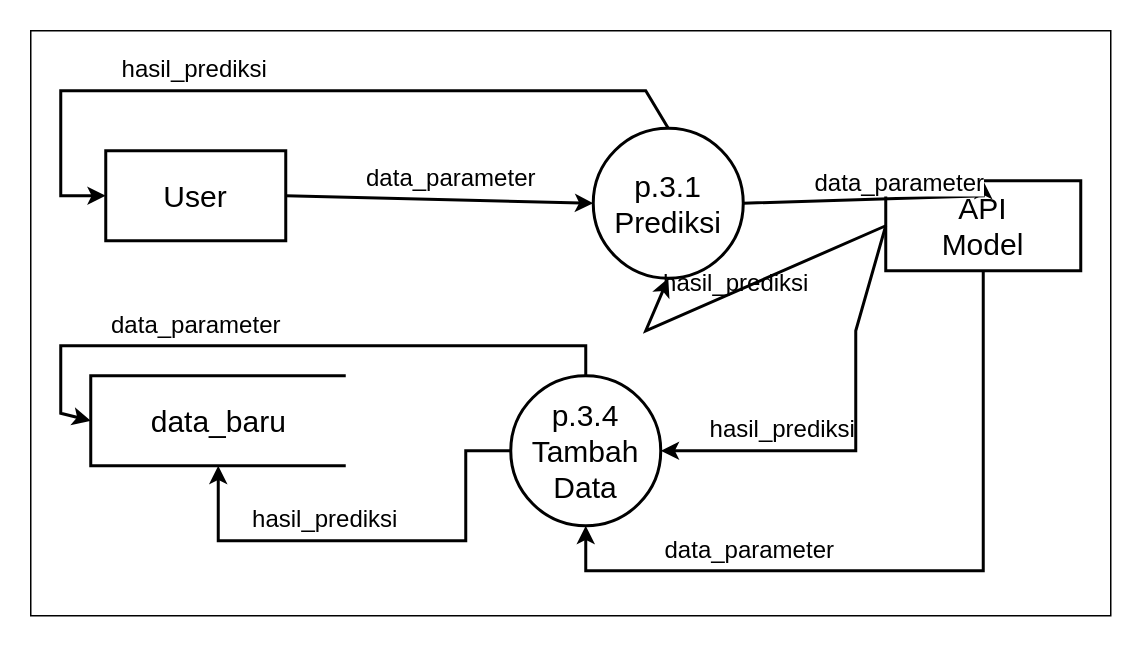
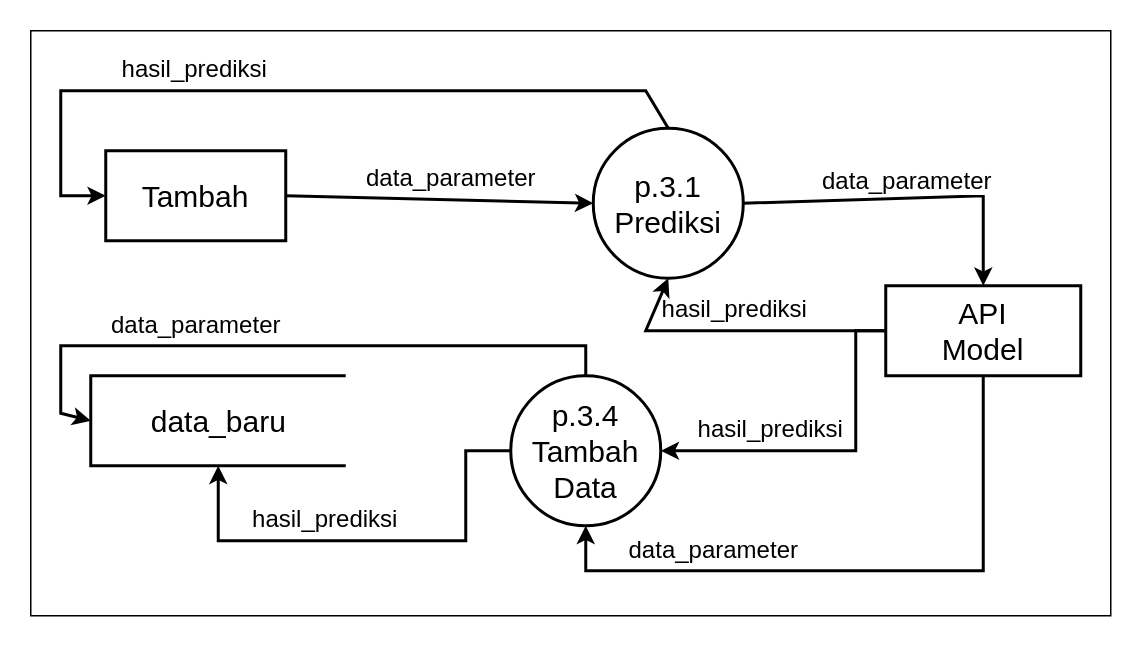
(196, 196) -> (196, 196)
(983, 226) -> (983, 331)
